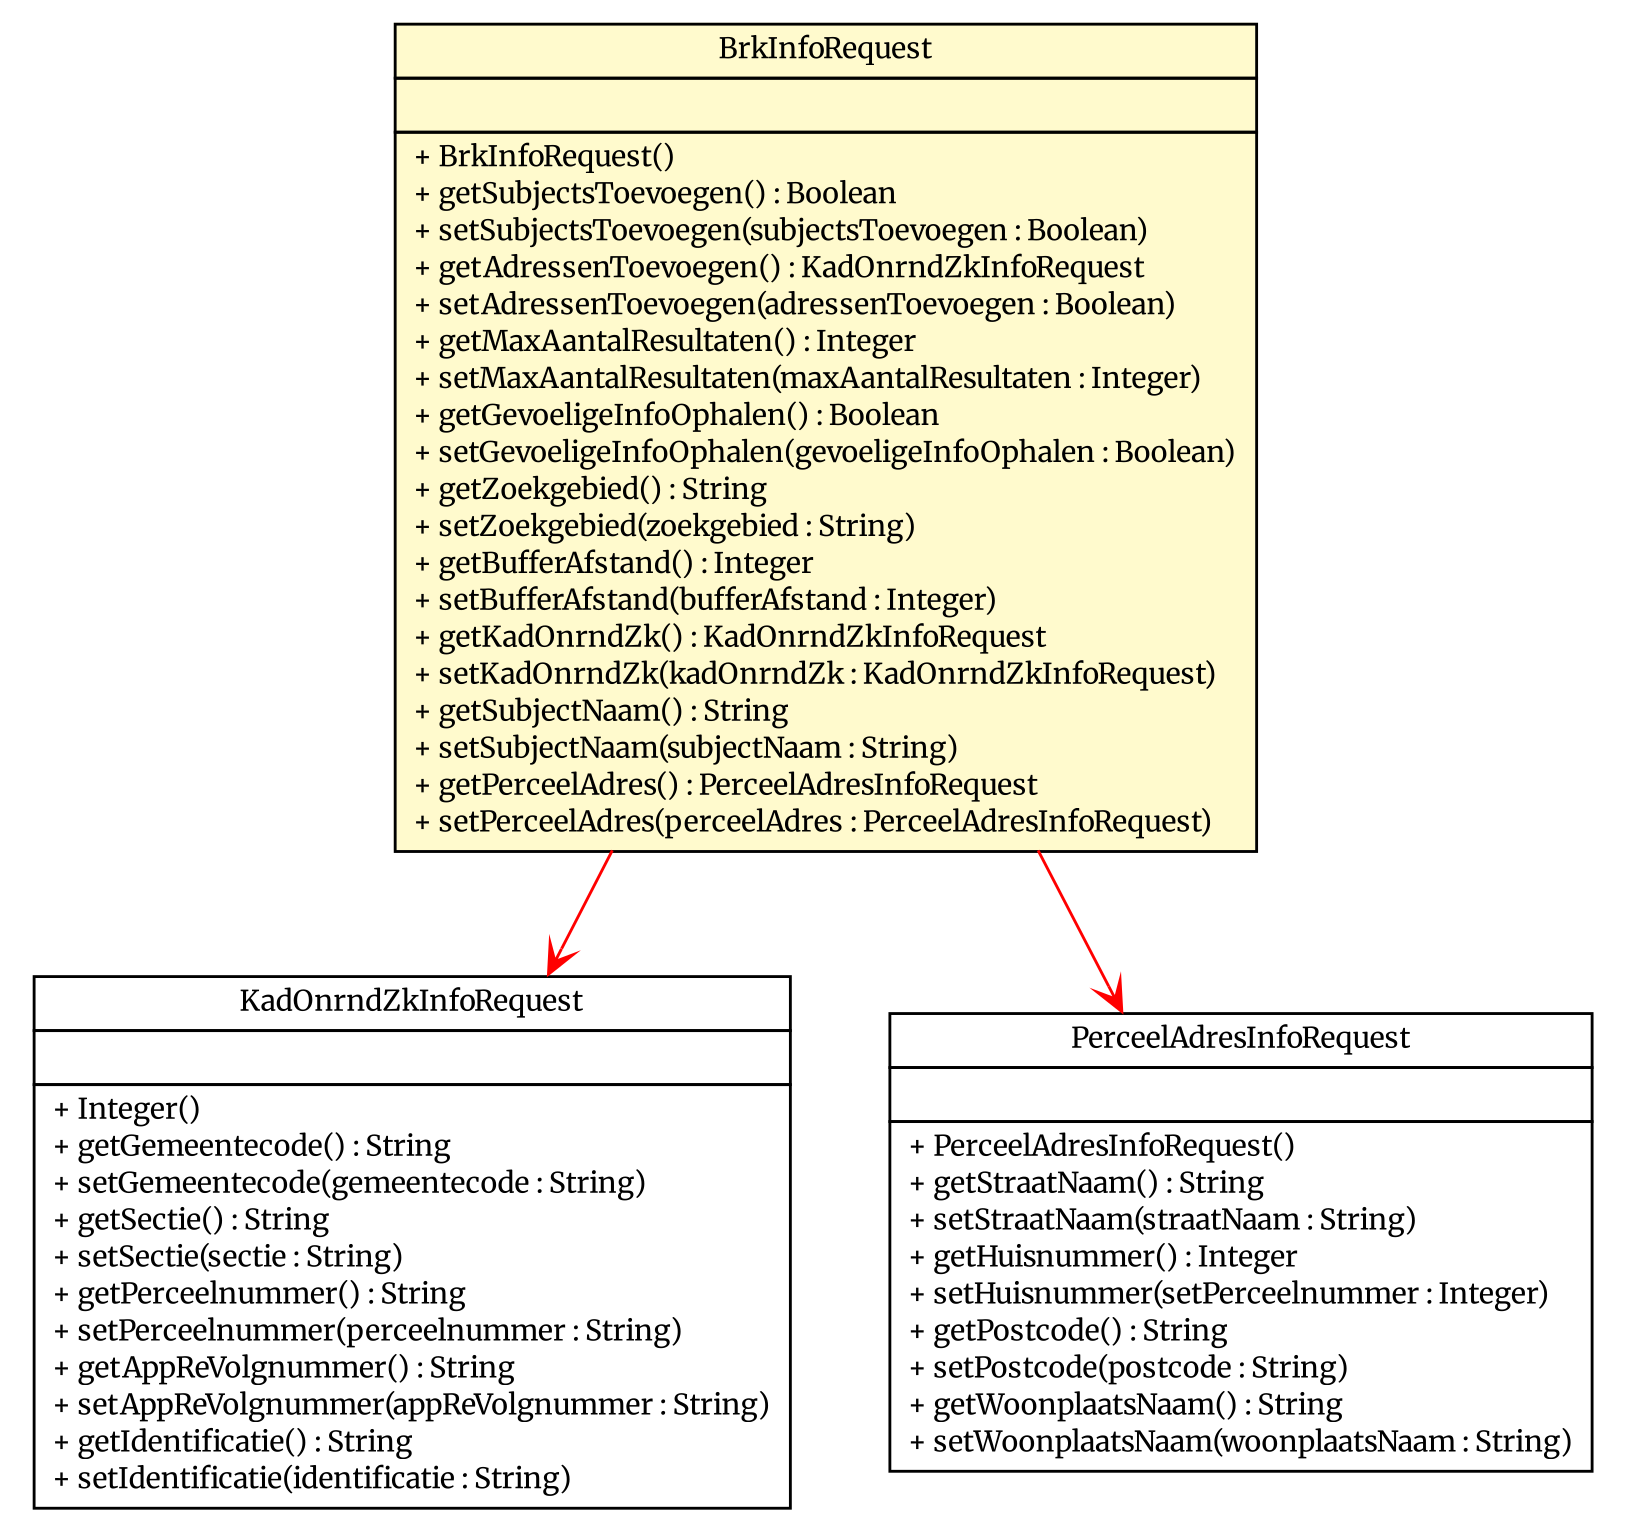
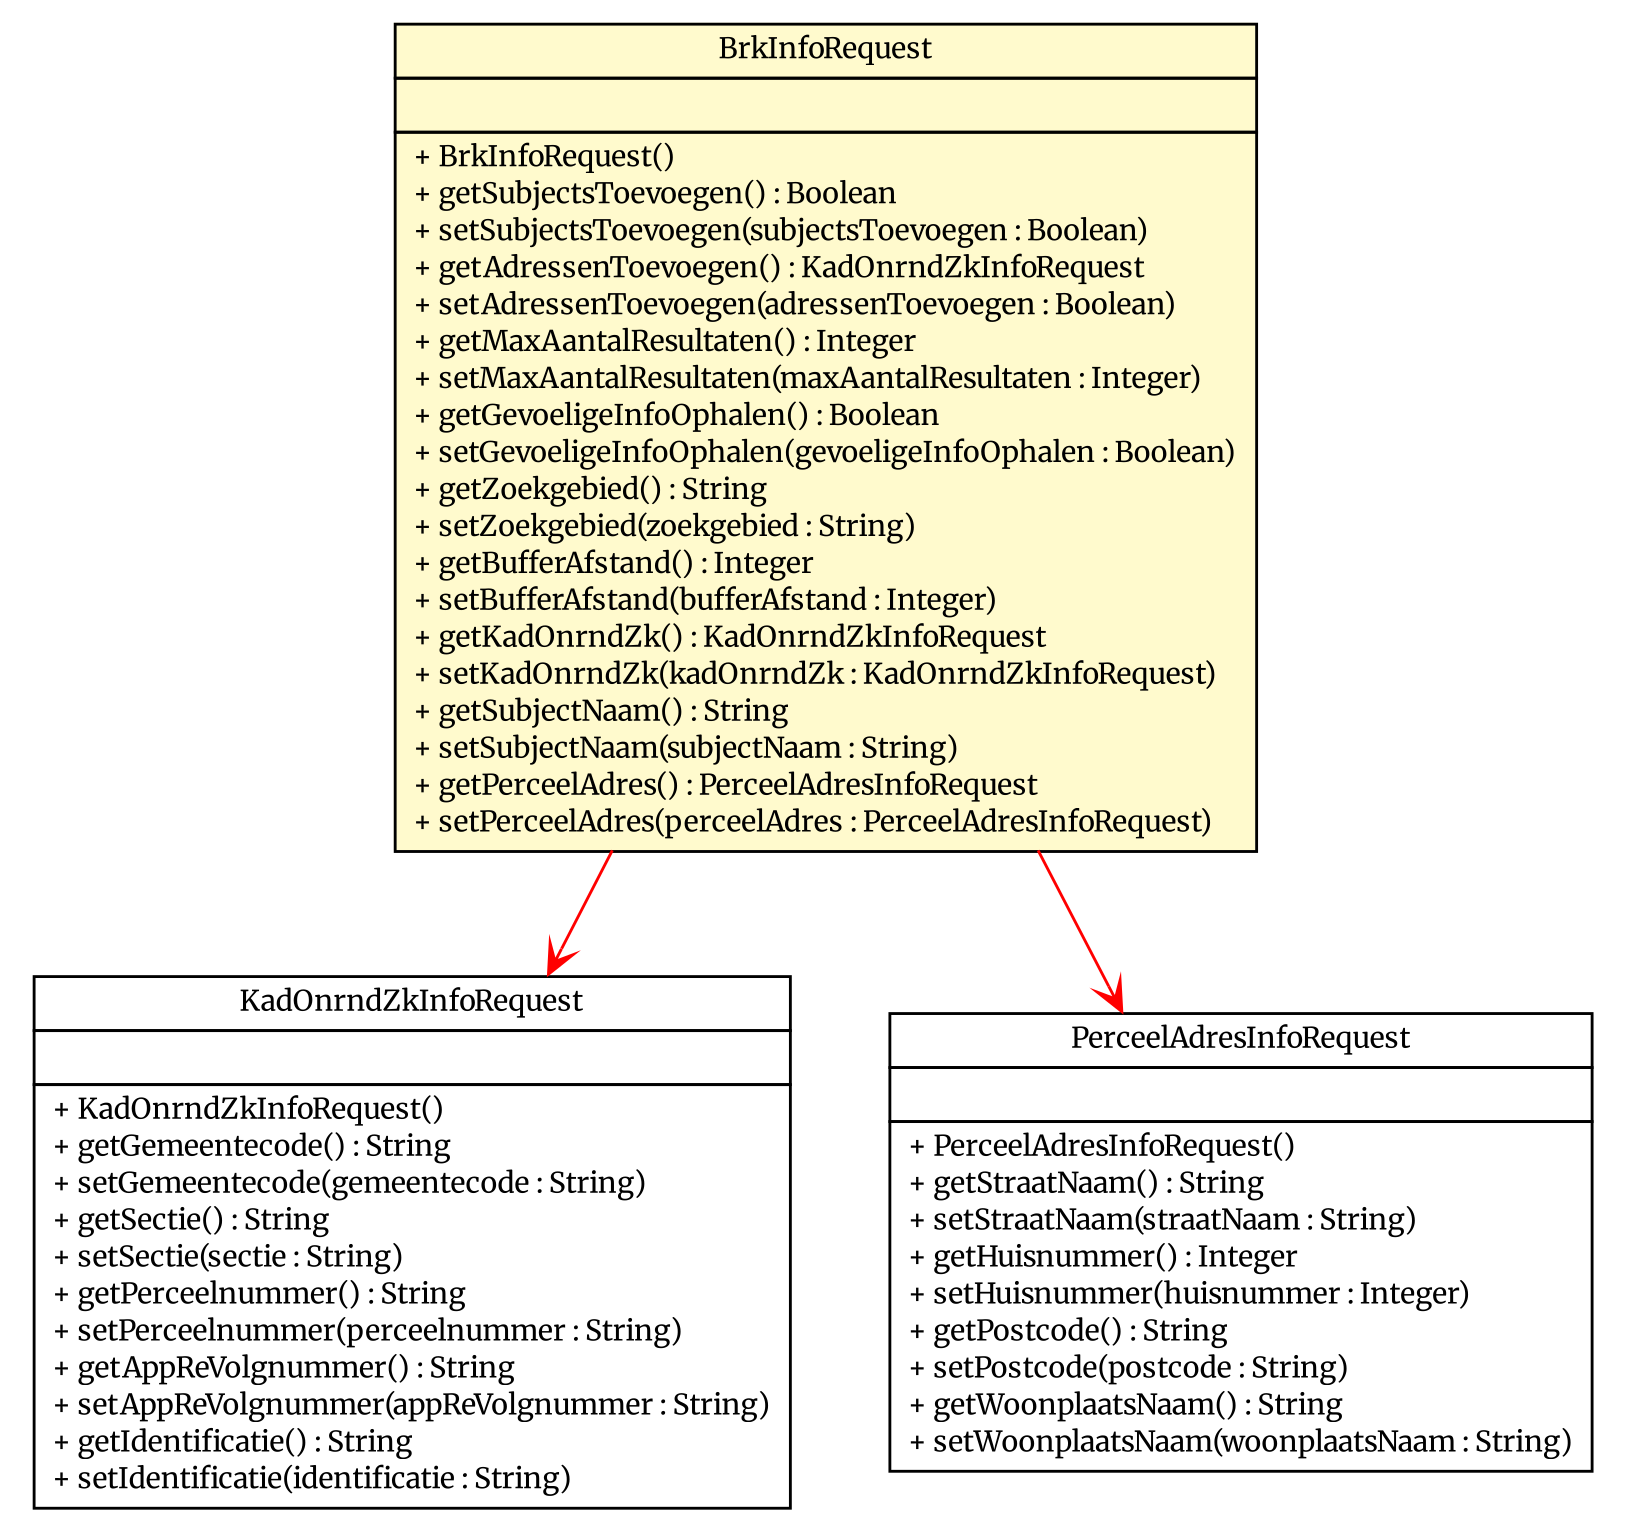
(128, 1110) -> (249, 1110)
(1230, 1295) -> (1190, 1295)
